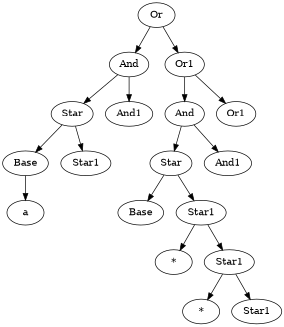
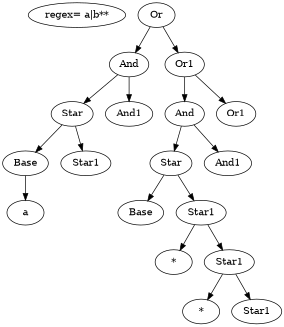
none -> (77, 15)
